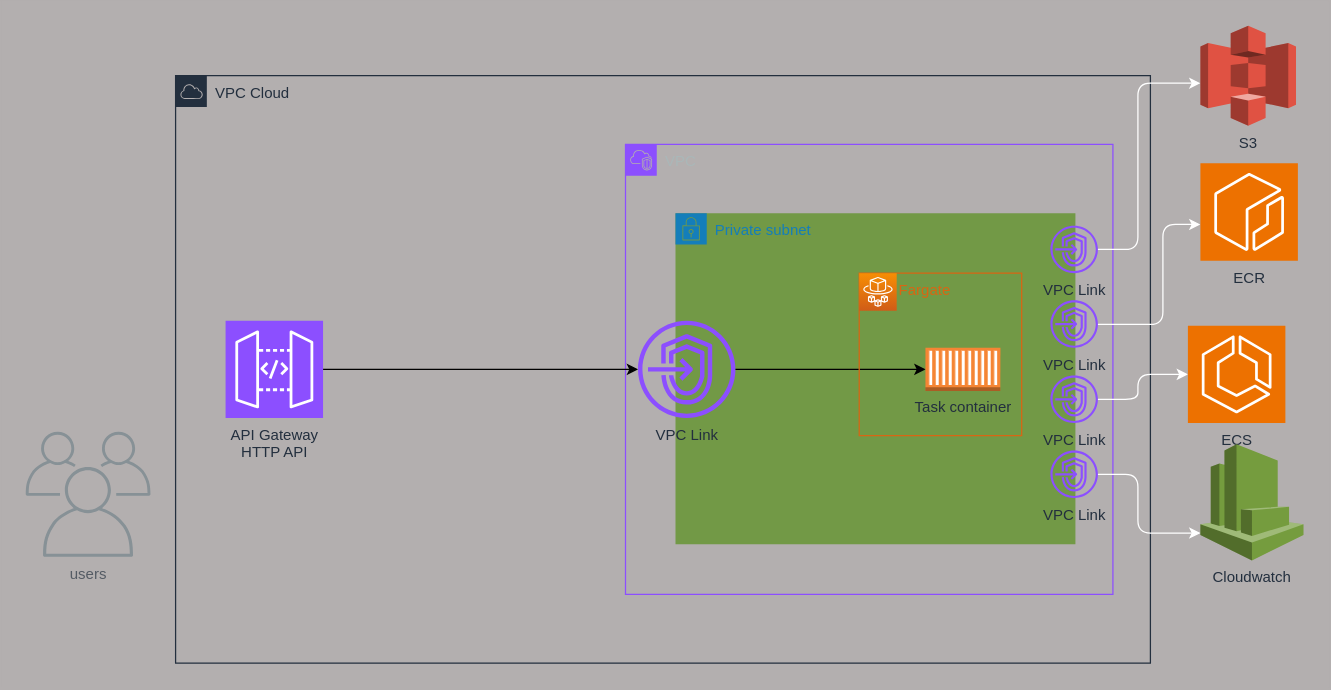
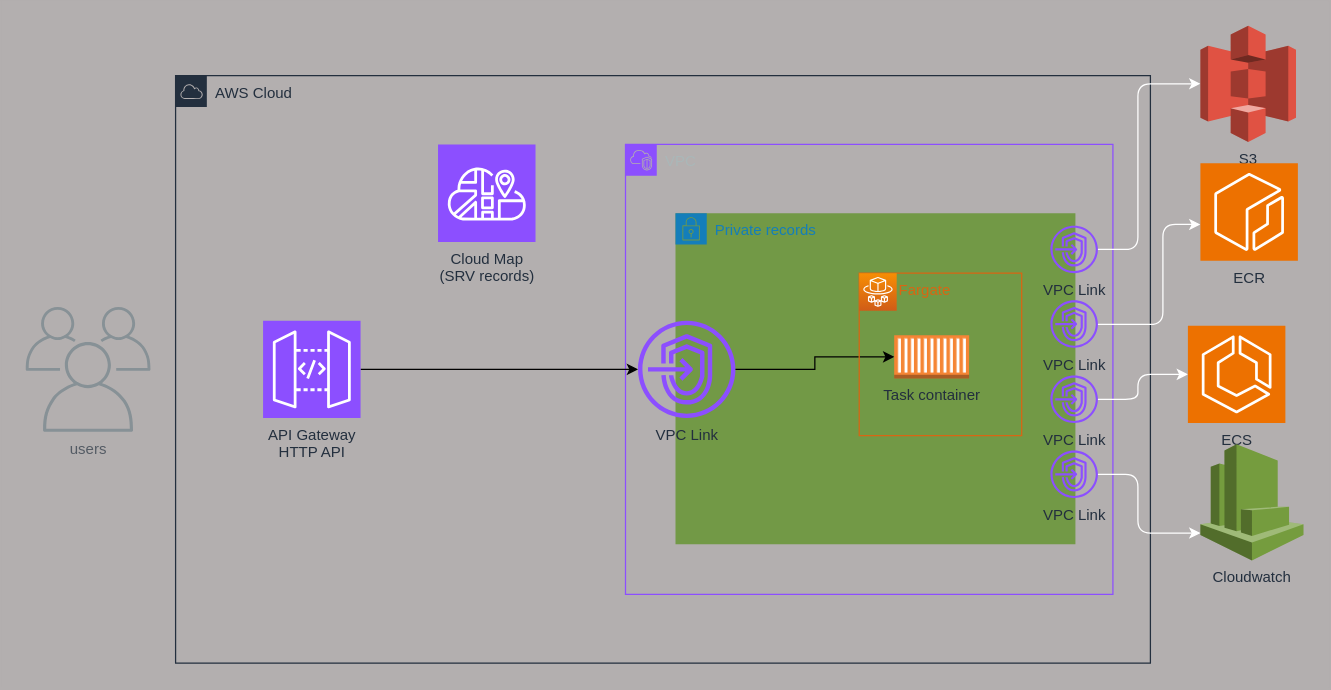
(1248, 76) -> (1248, 84)
(250, 93) -> (250, 93)
none -> (487, 193)
(771, 231) -> (775, 231)
(274, 369) -> (312, 369)
(963, 369) -> (932, 357)
(88, 494) -> (88, 369)
